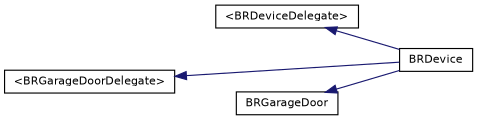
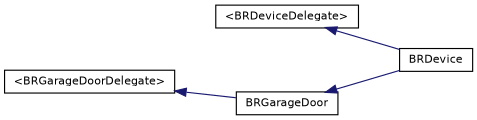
(293, 69) -> (211, 95)
